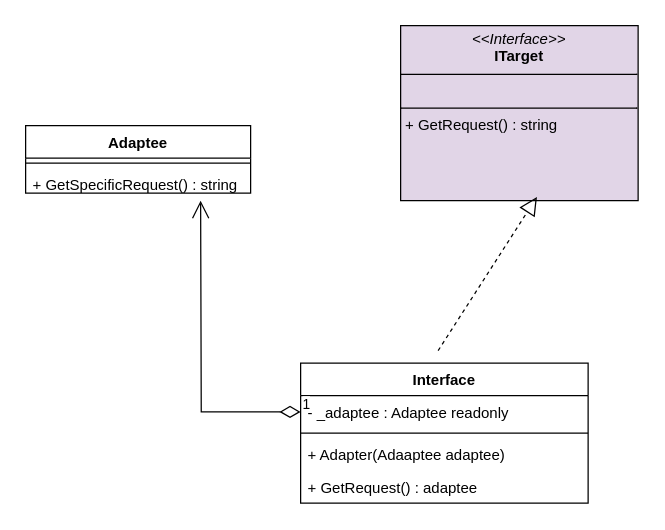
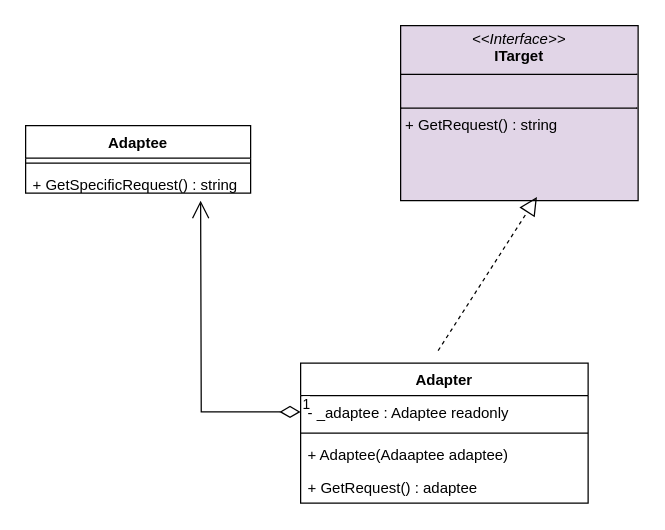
(444, 381) -> (444, 381)
(418, 456) -> (418, 456)
